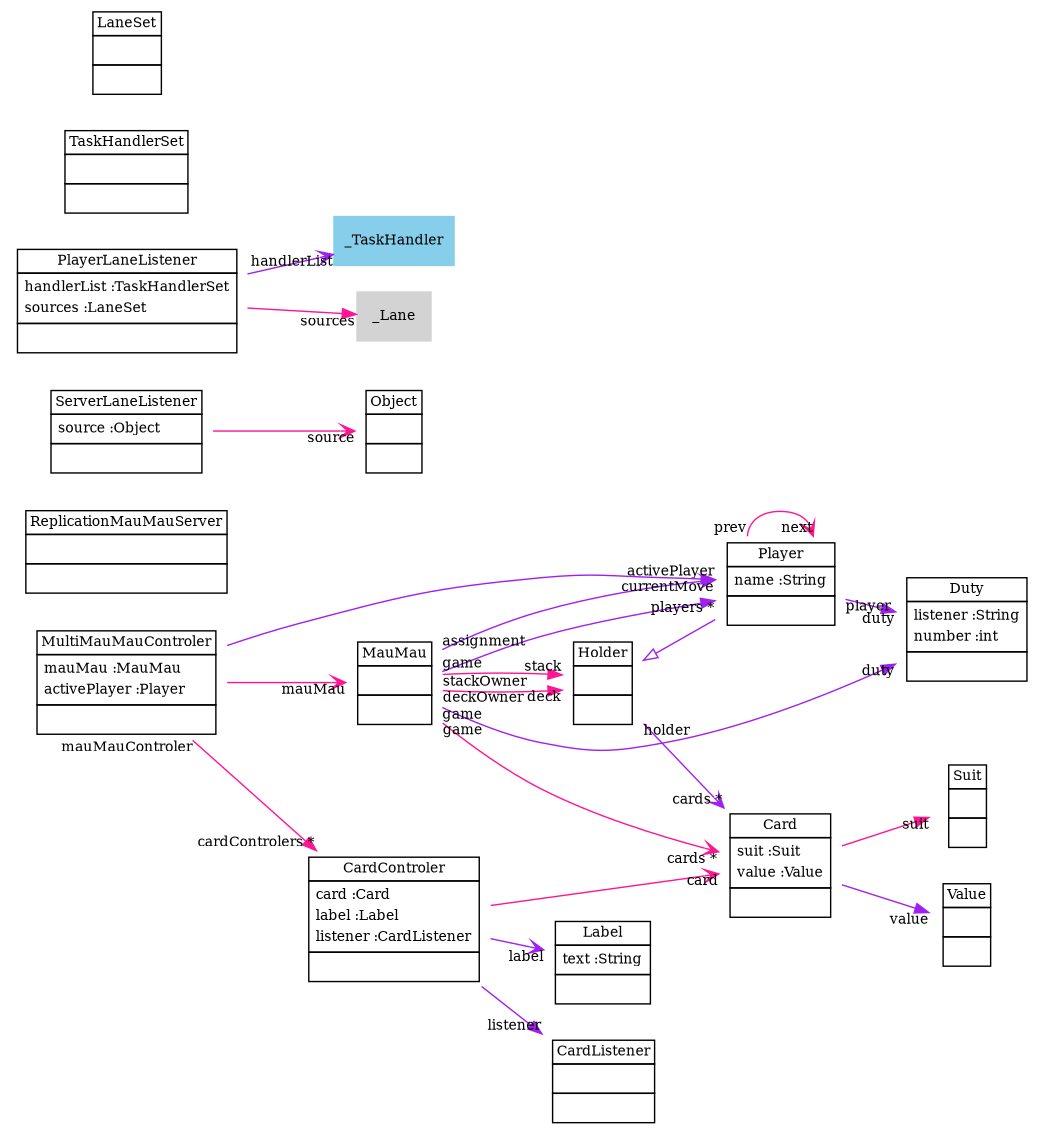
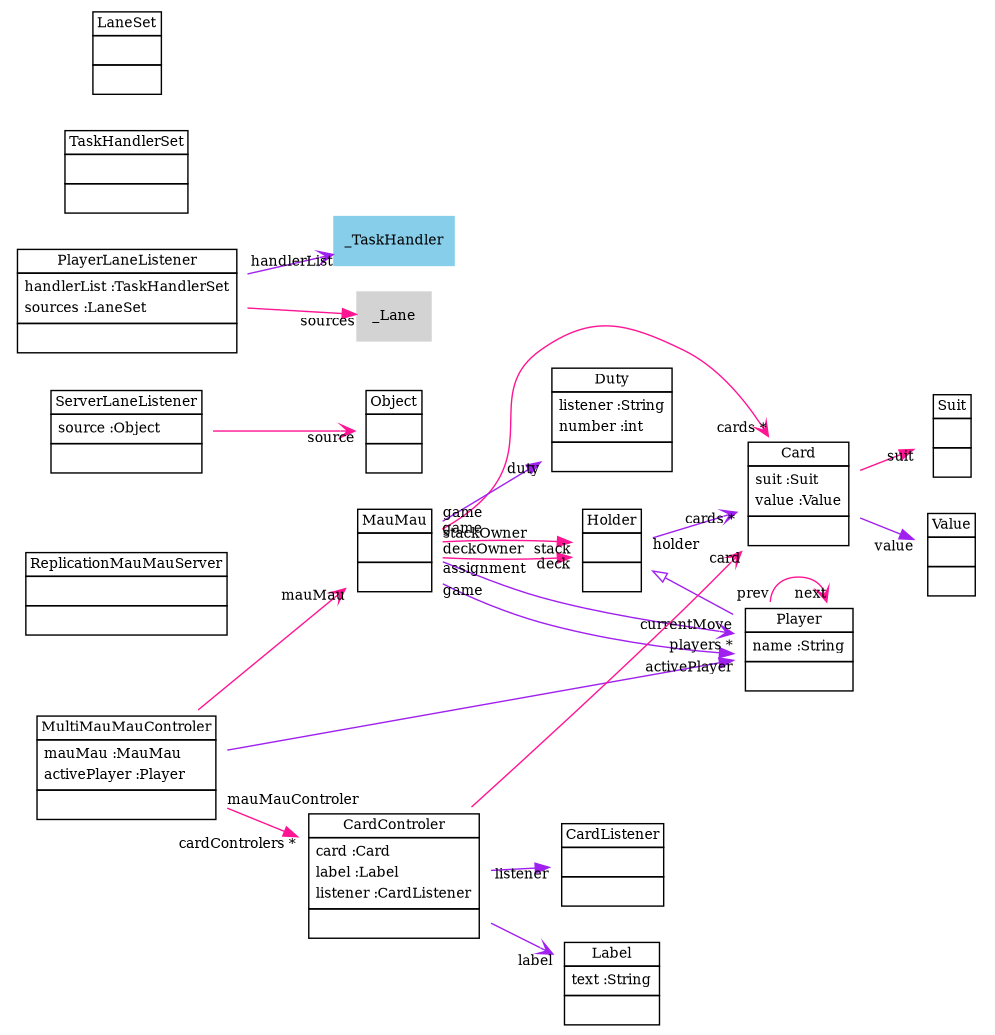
(864, 604) -> none
